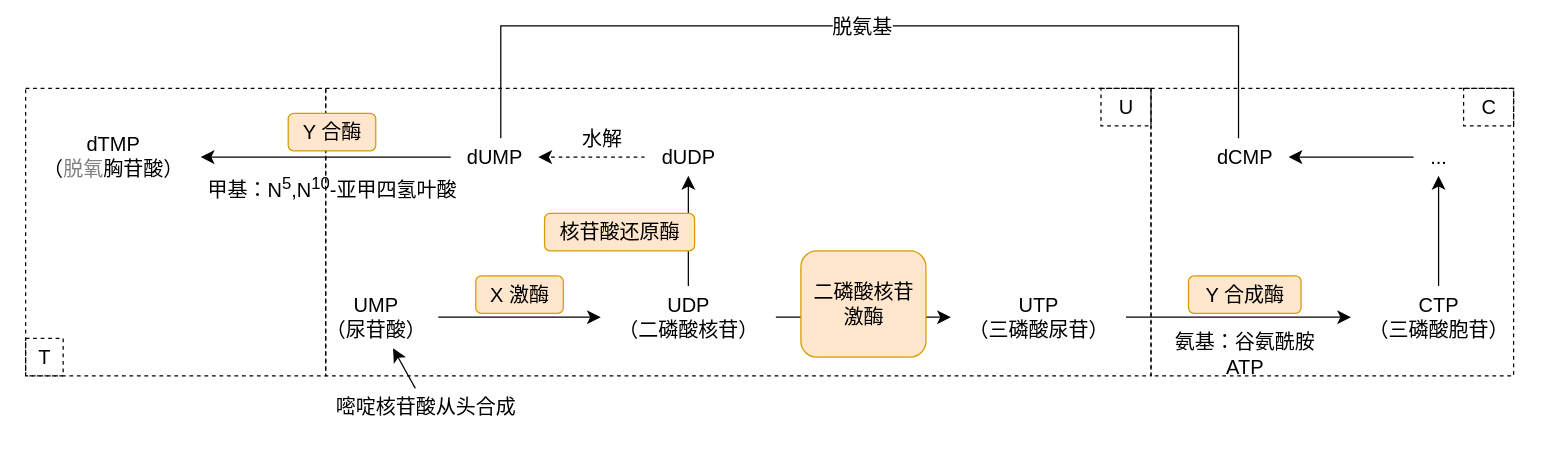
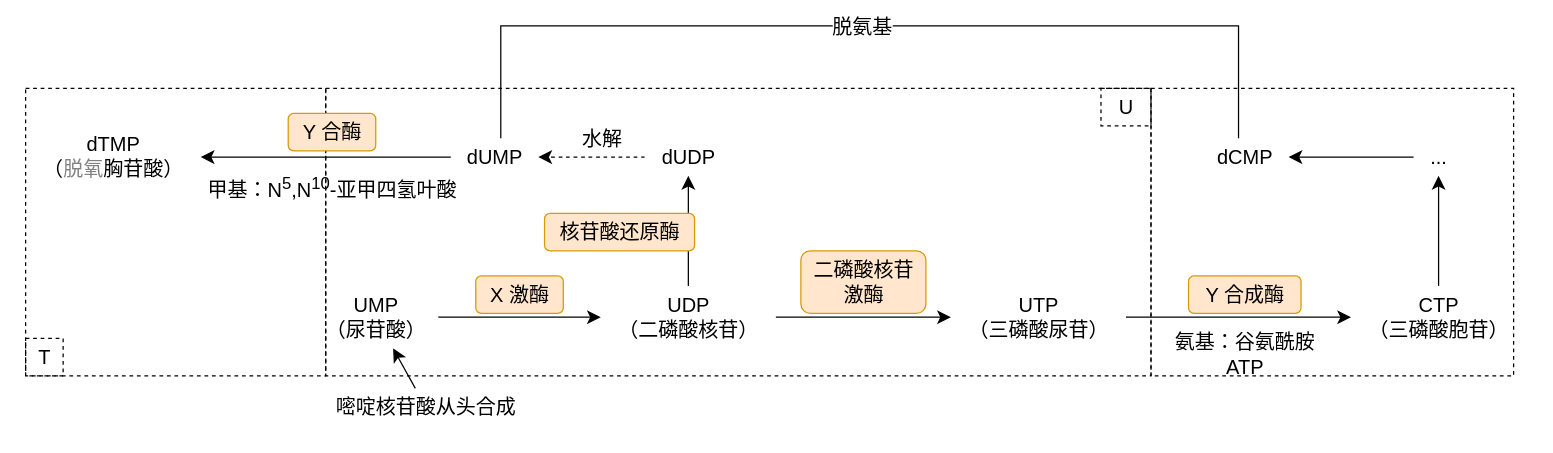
(1488, 107) -> none
(863, 304) -> (863, 282)
